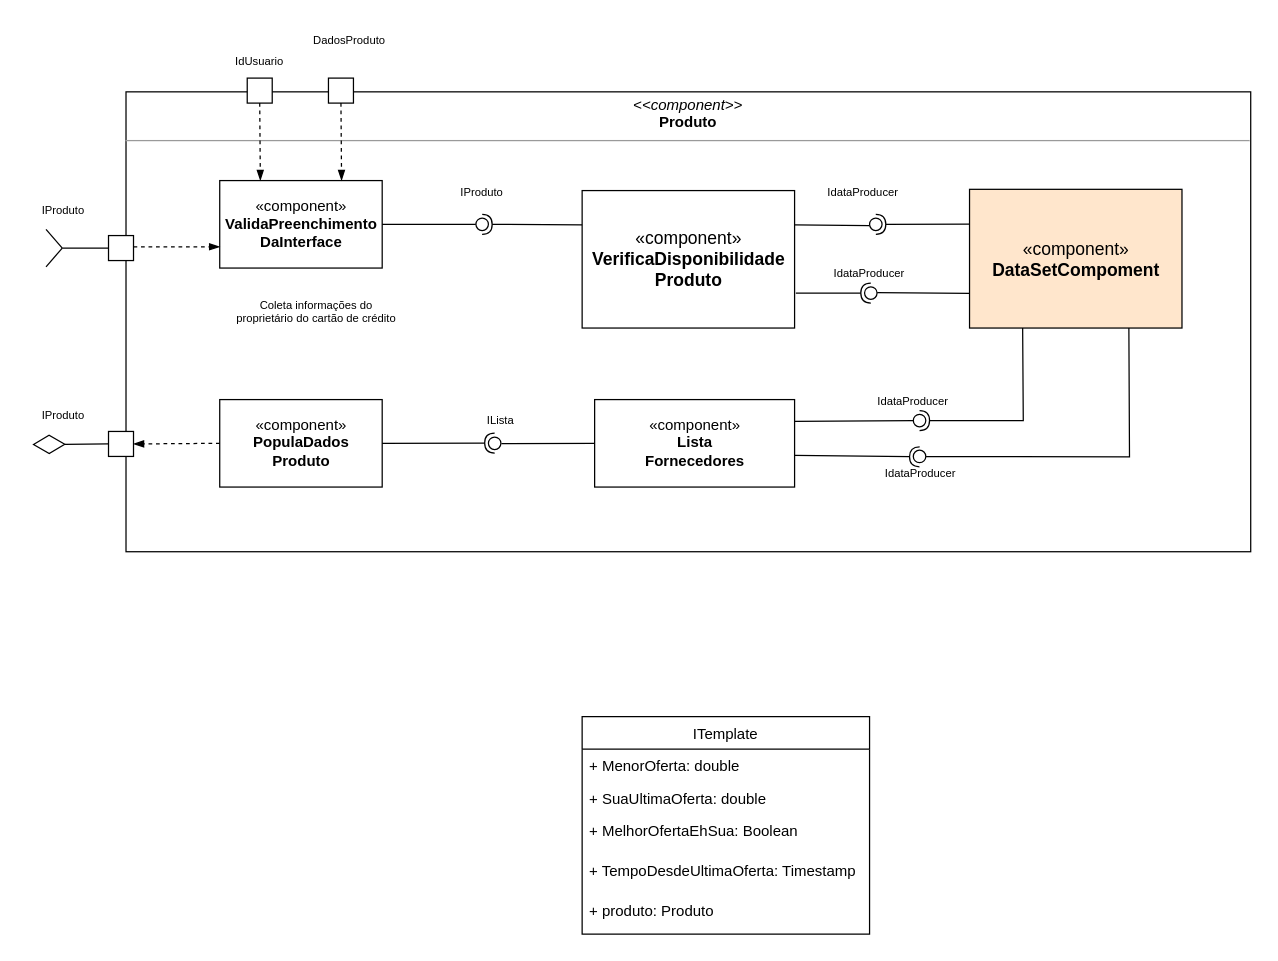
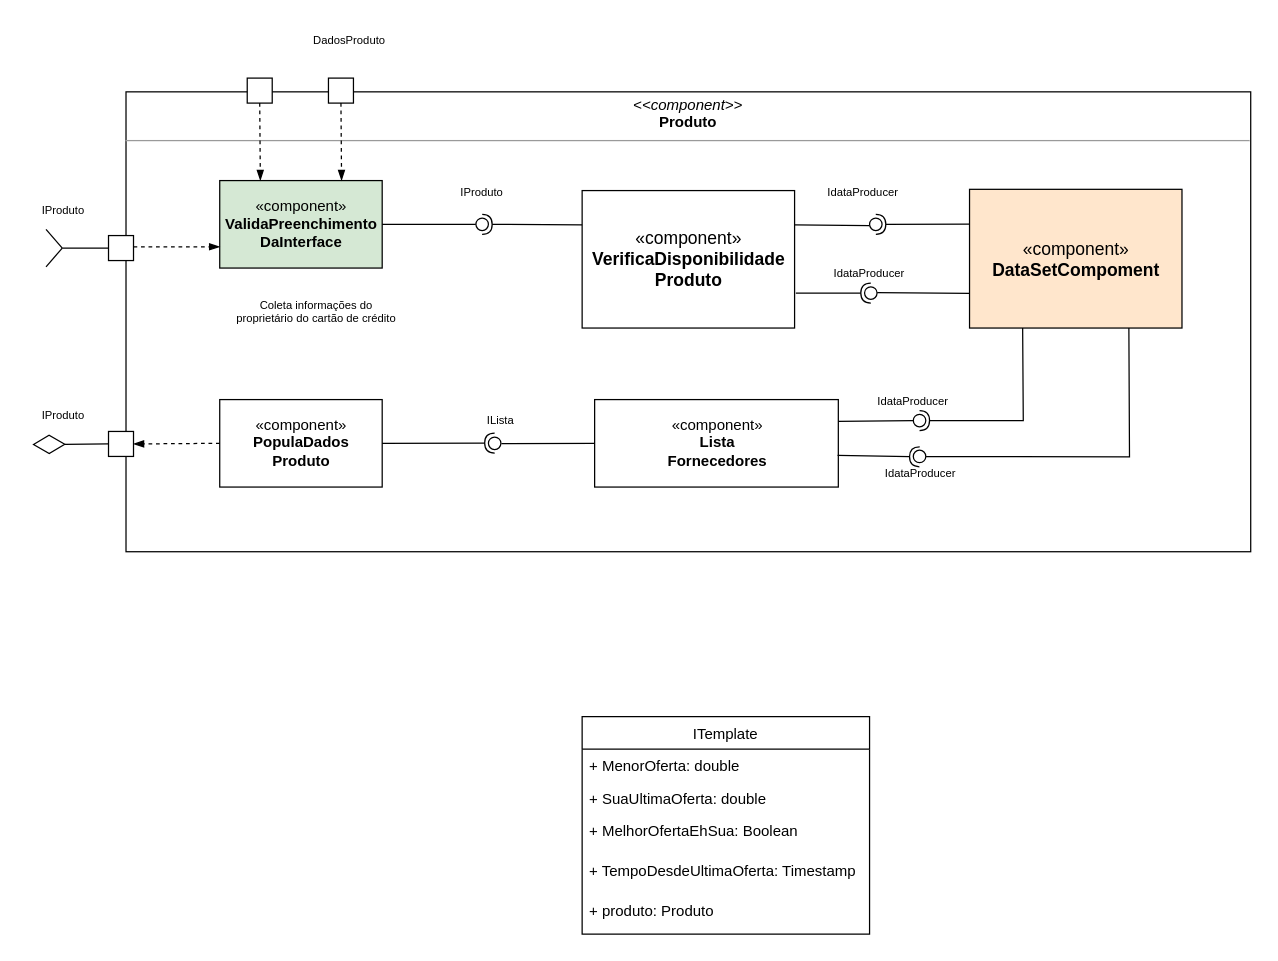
(259, 61) -> none
(301, 224) -> (301, 224)
(694, 443) -> (716, 443)
